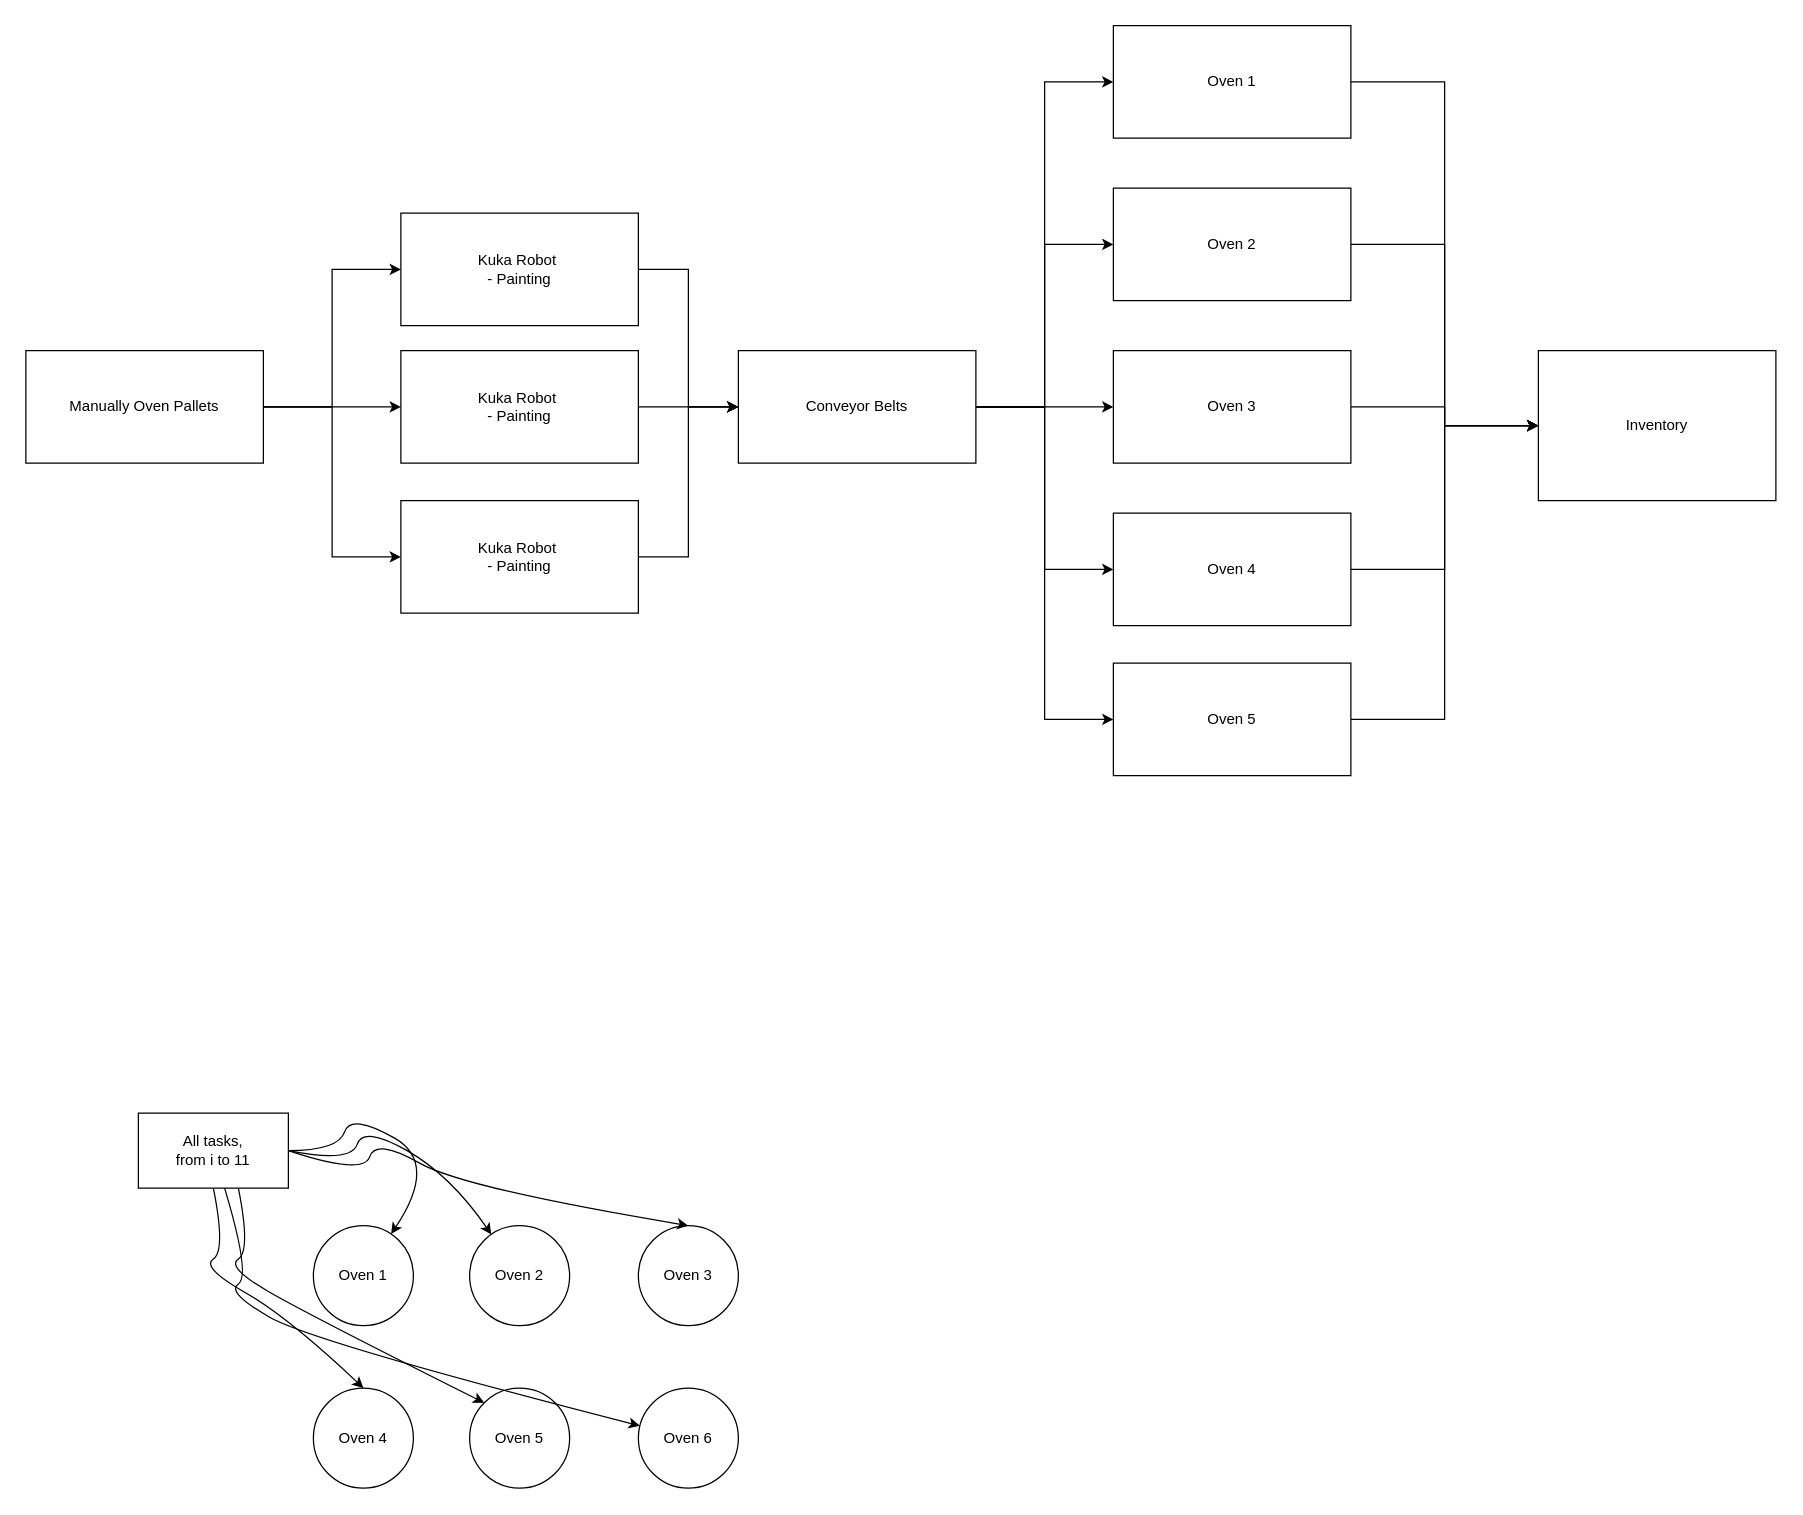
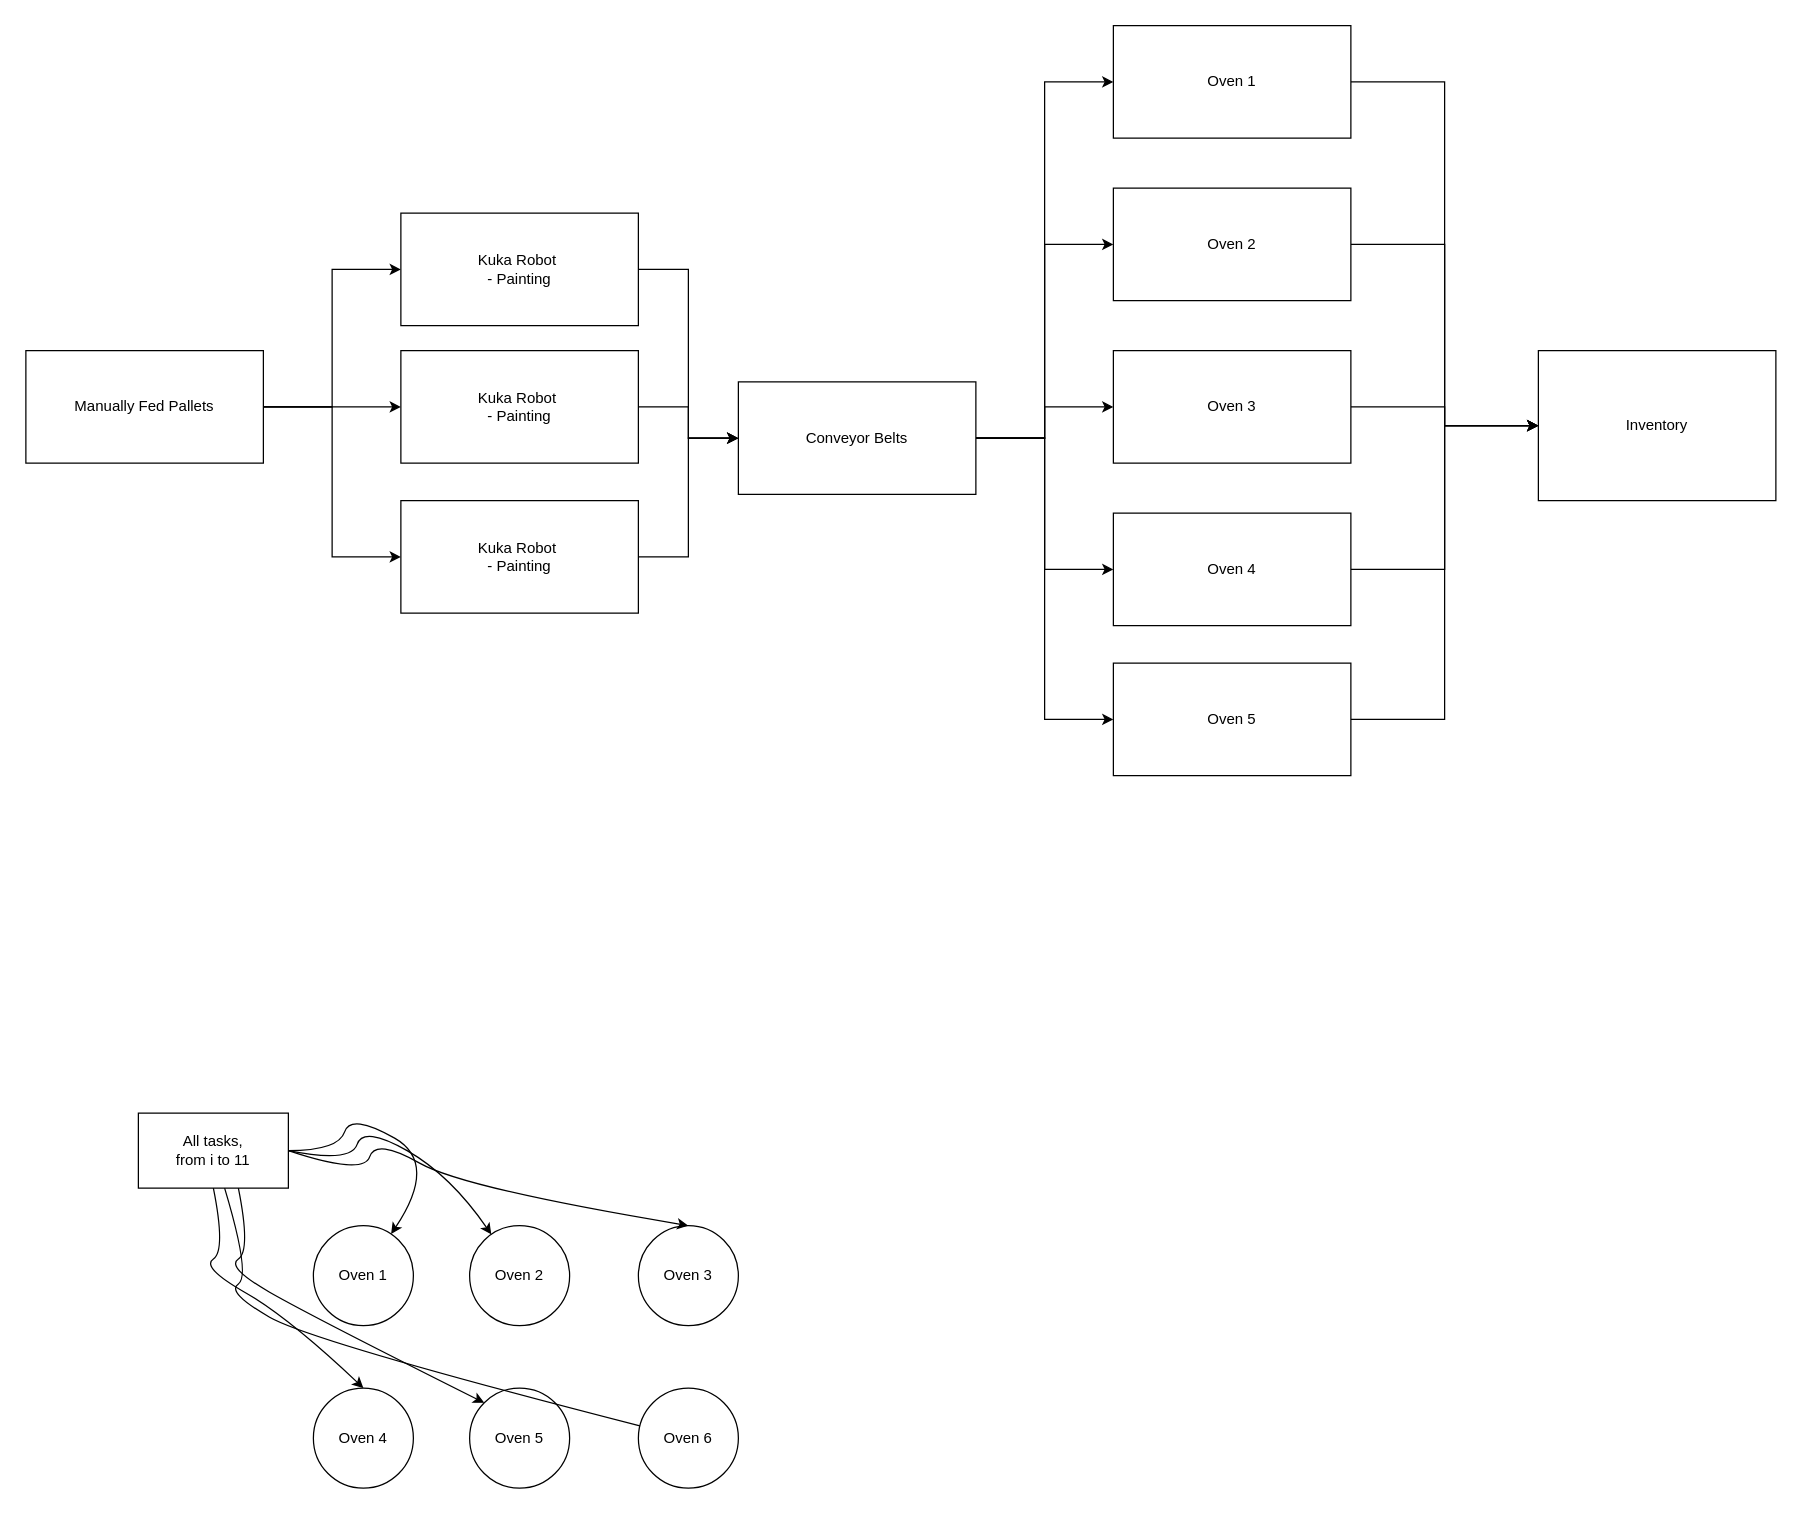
(144, 407) -> (144, 407)
(857, 407) -> (857, 438)
(630, 1423) -> (633, 1424)
